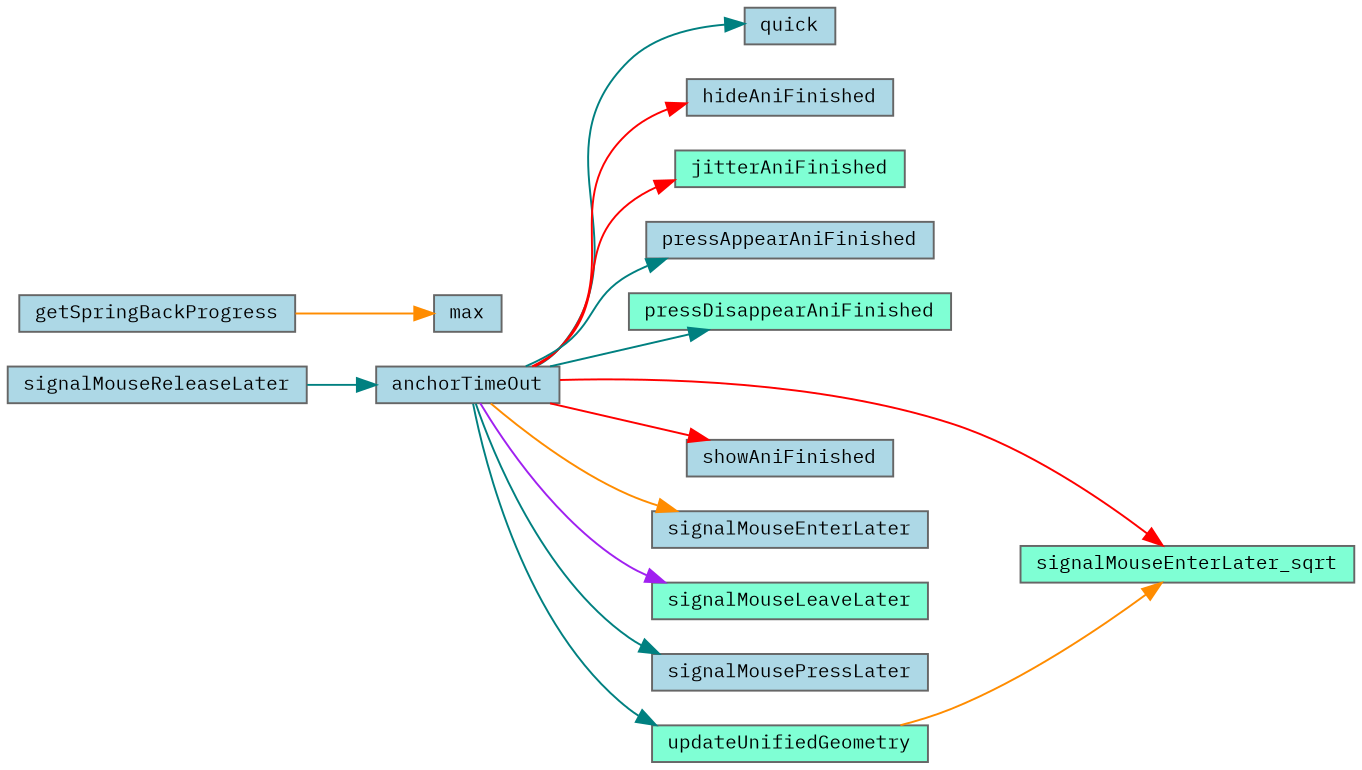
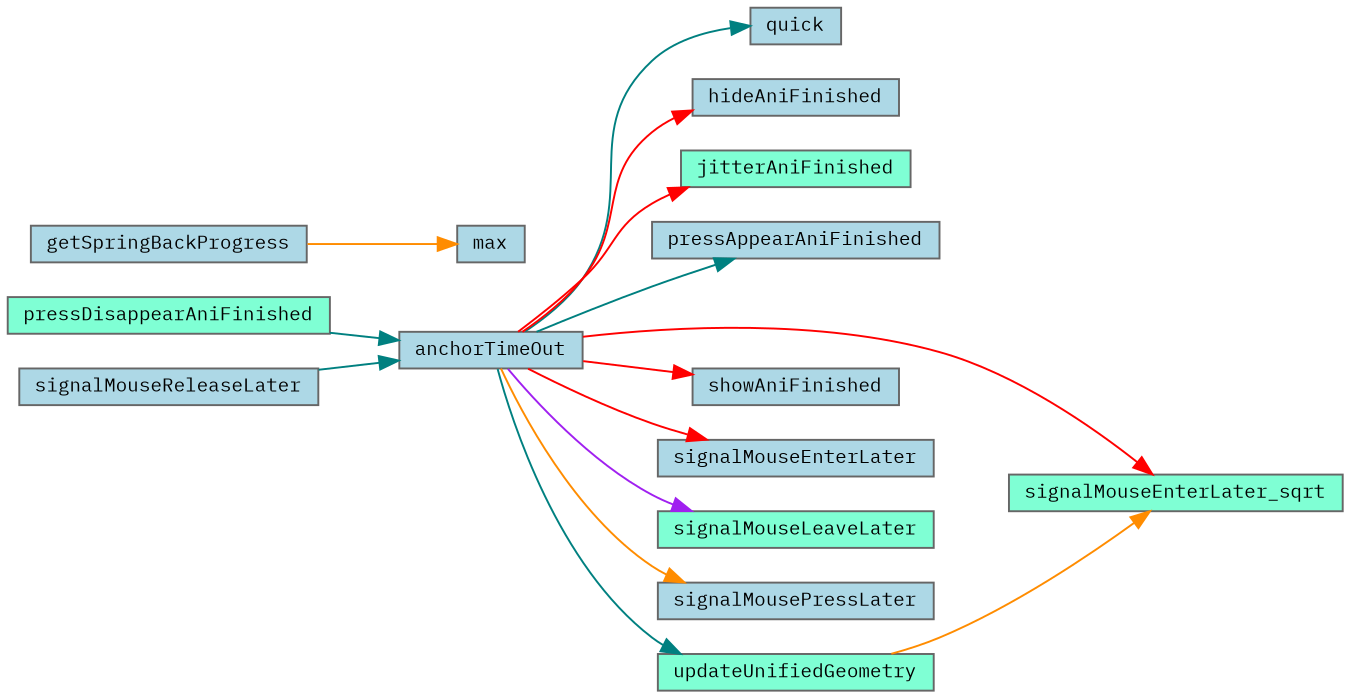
(620, 350) -> (354, 335)
(570, 462) -> (606, 406)
(540, 538) -> (569, 484)
